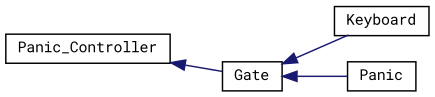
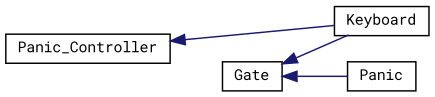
(204, 68) -> (260, 33)
